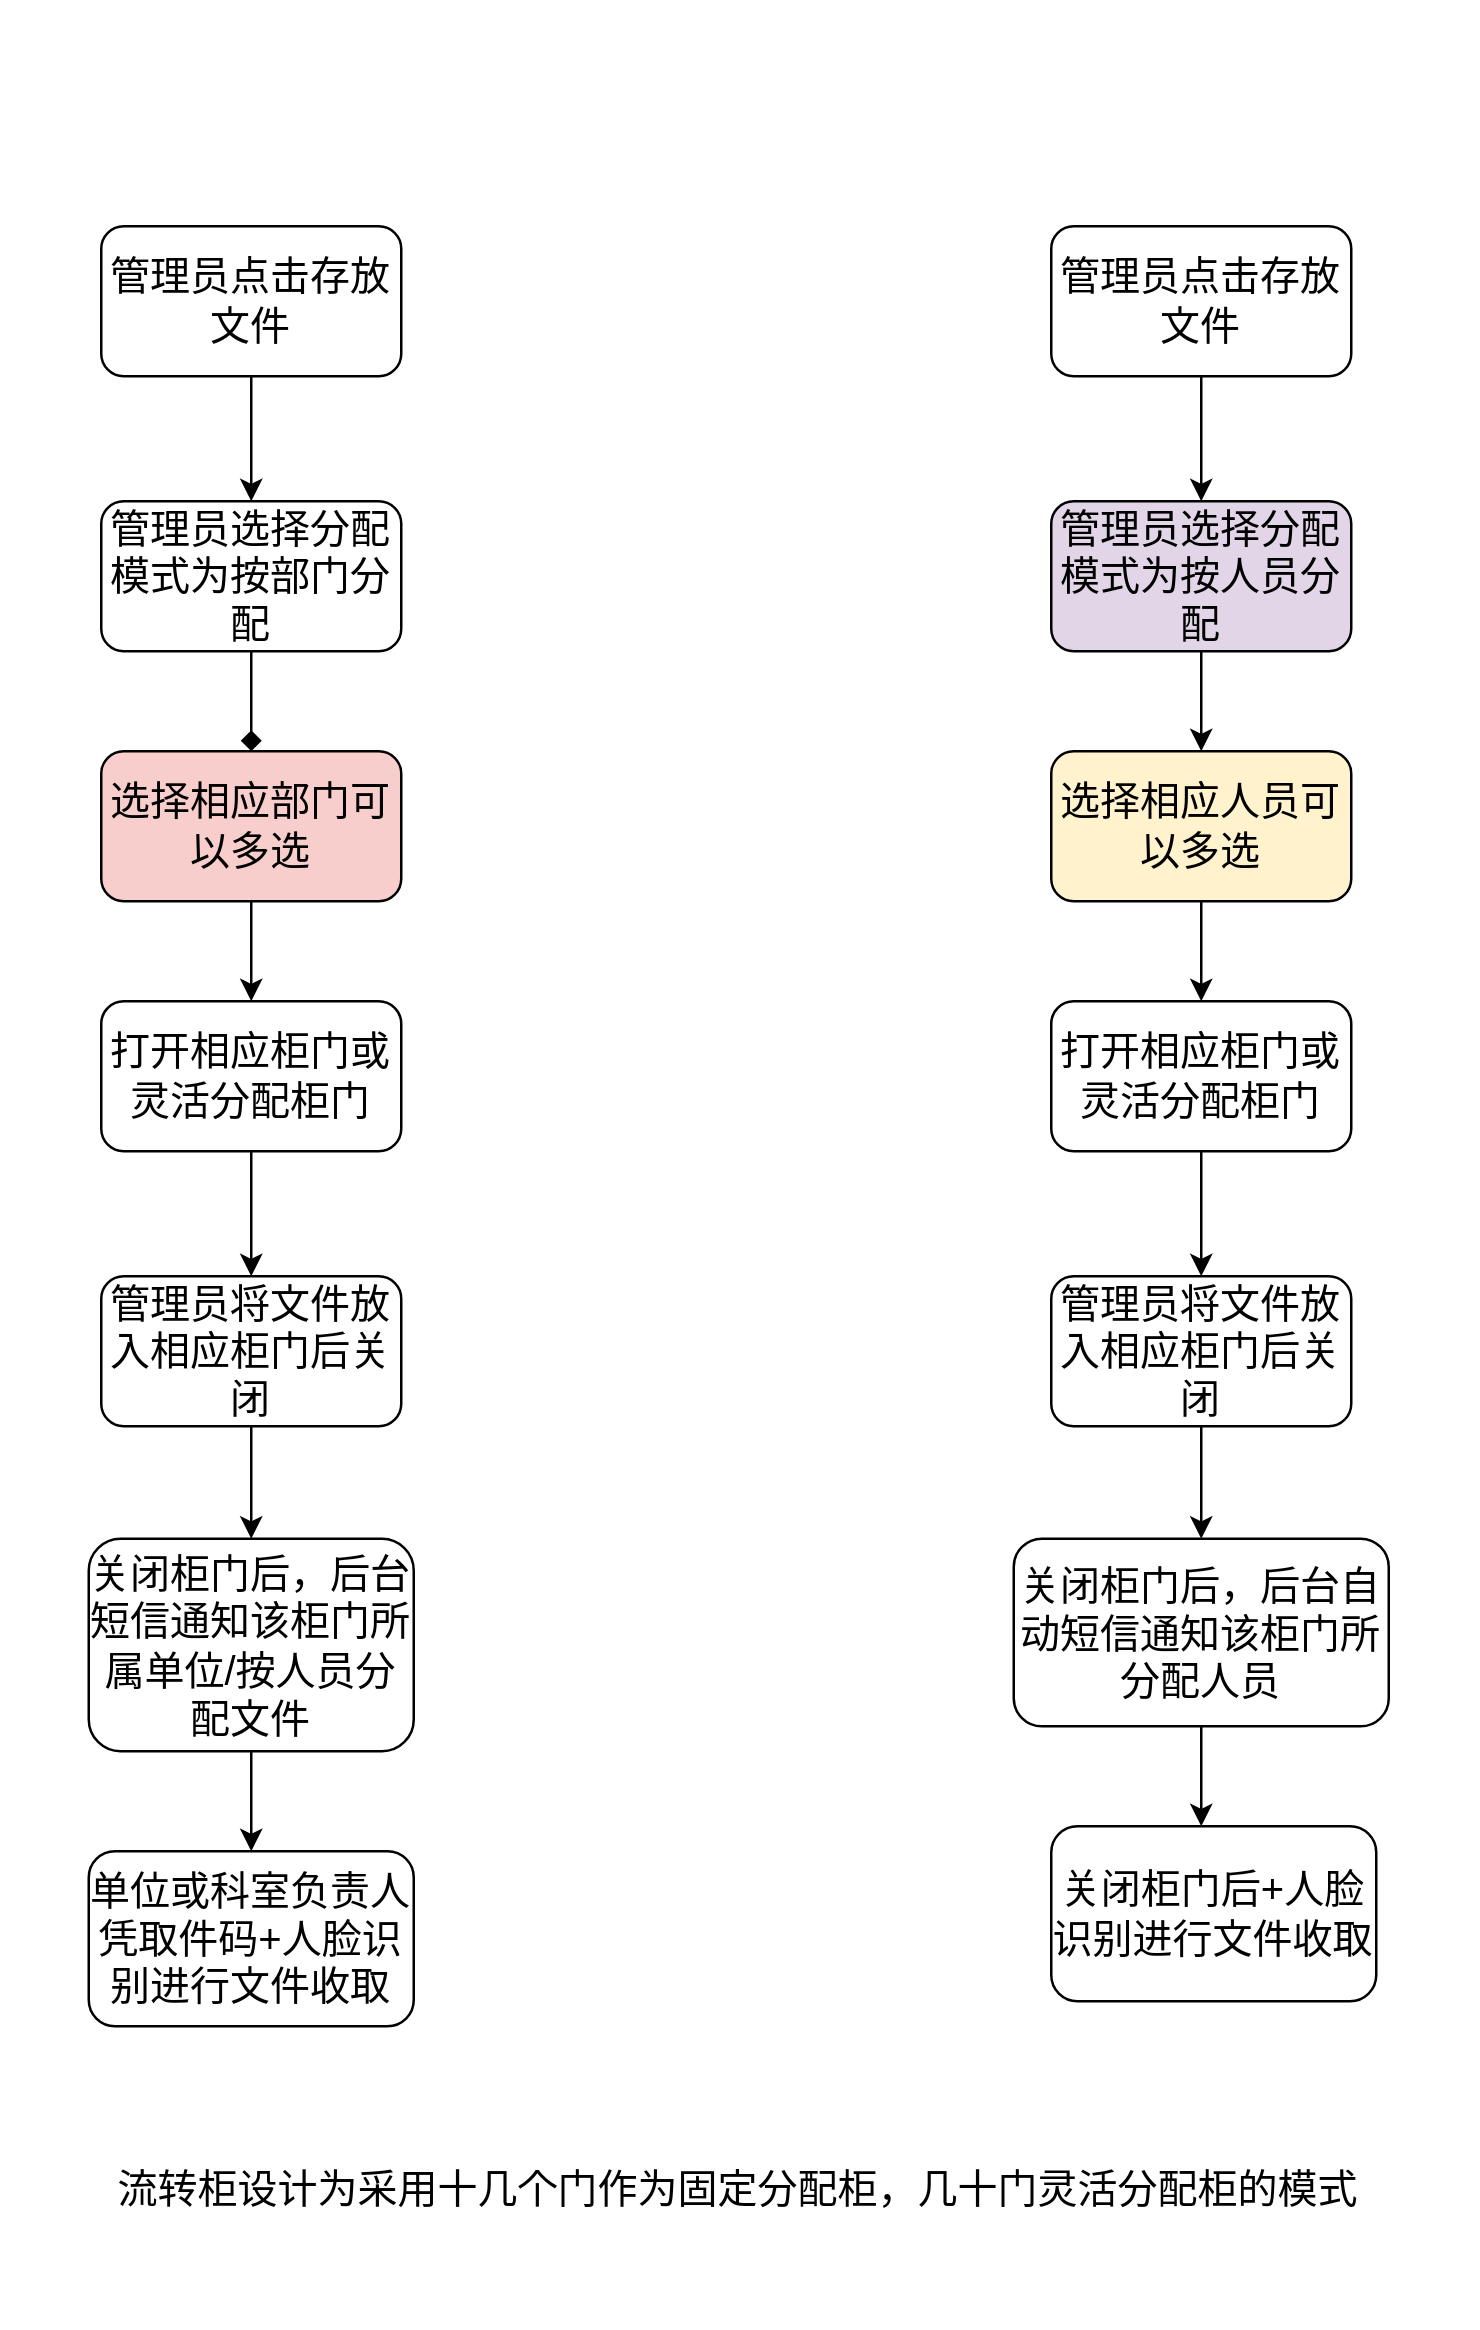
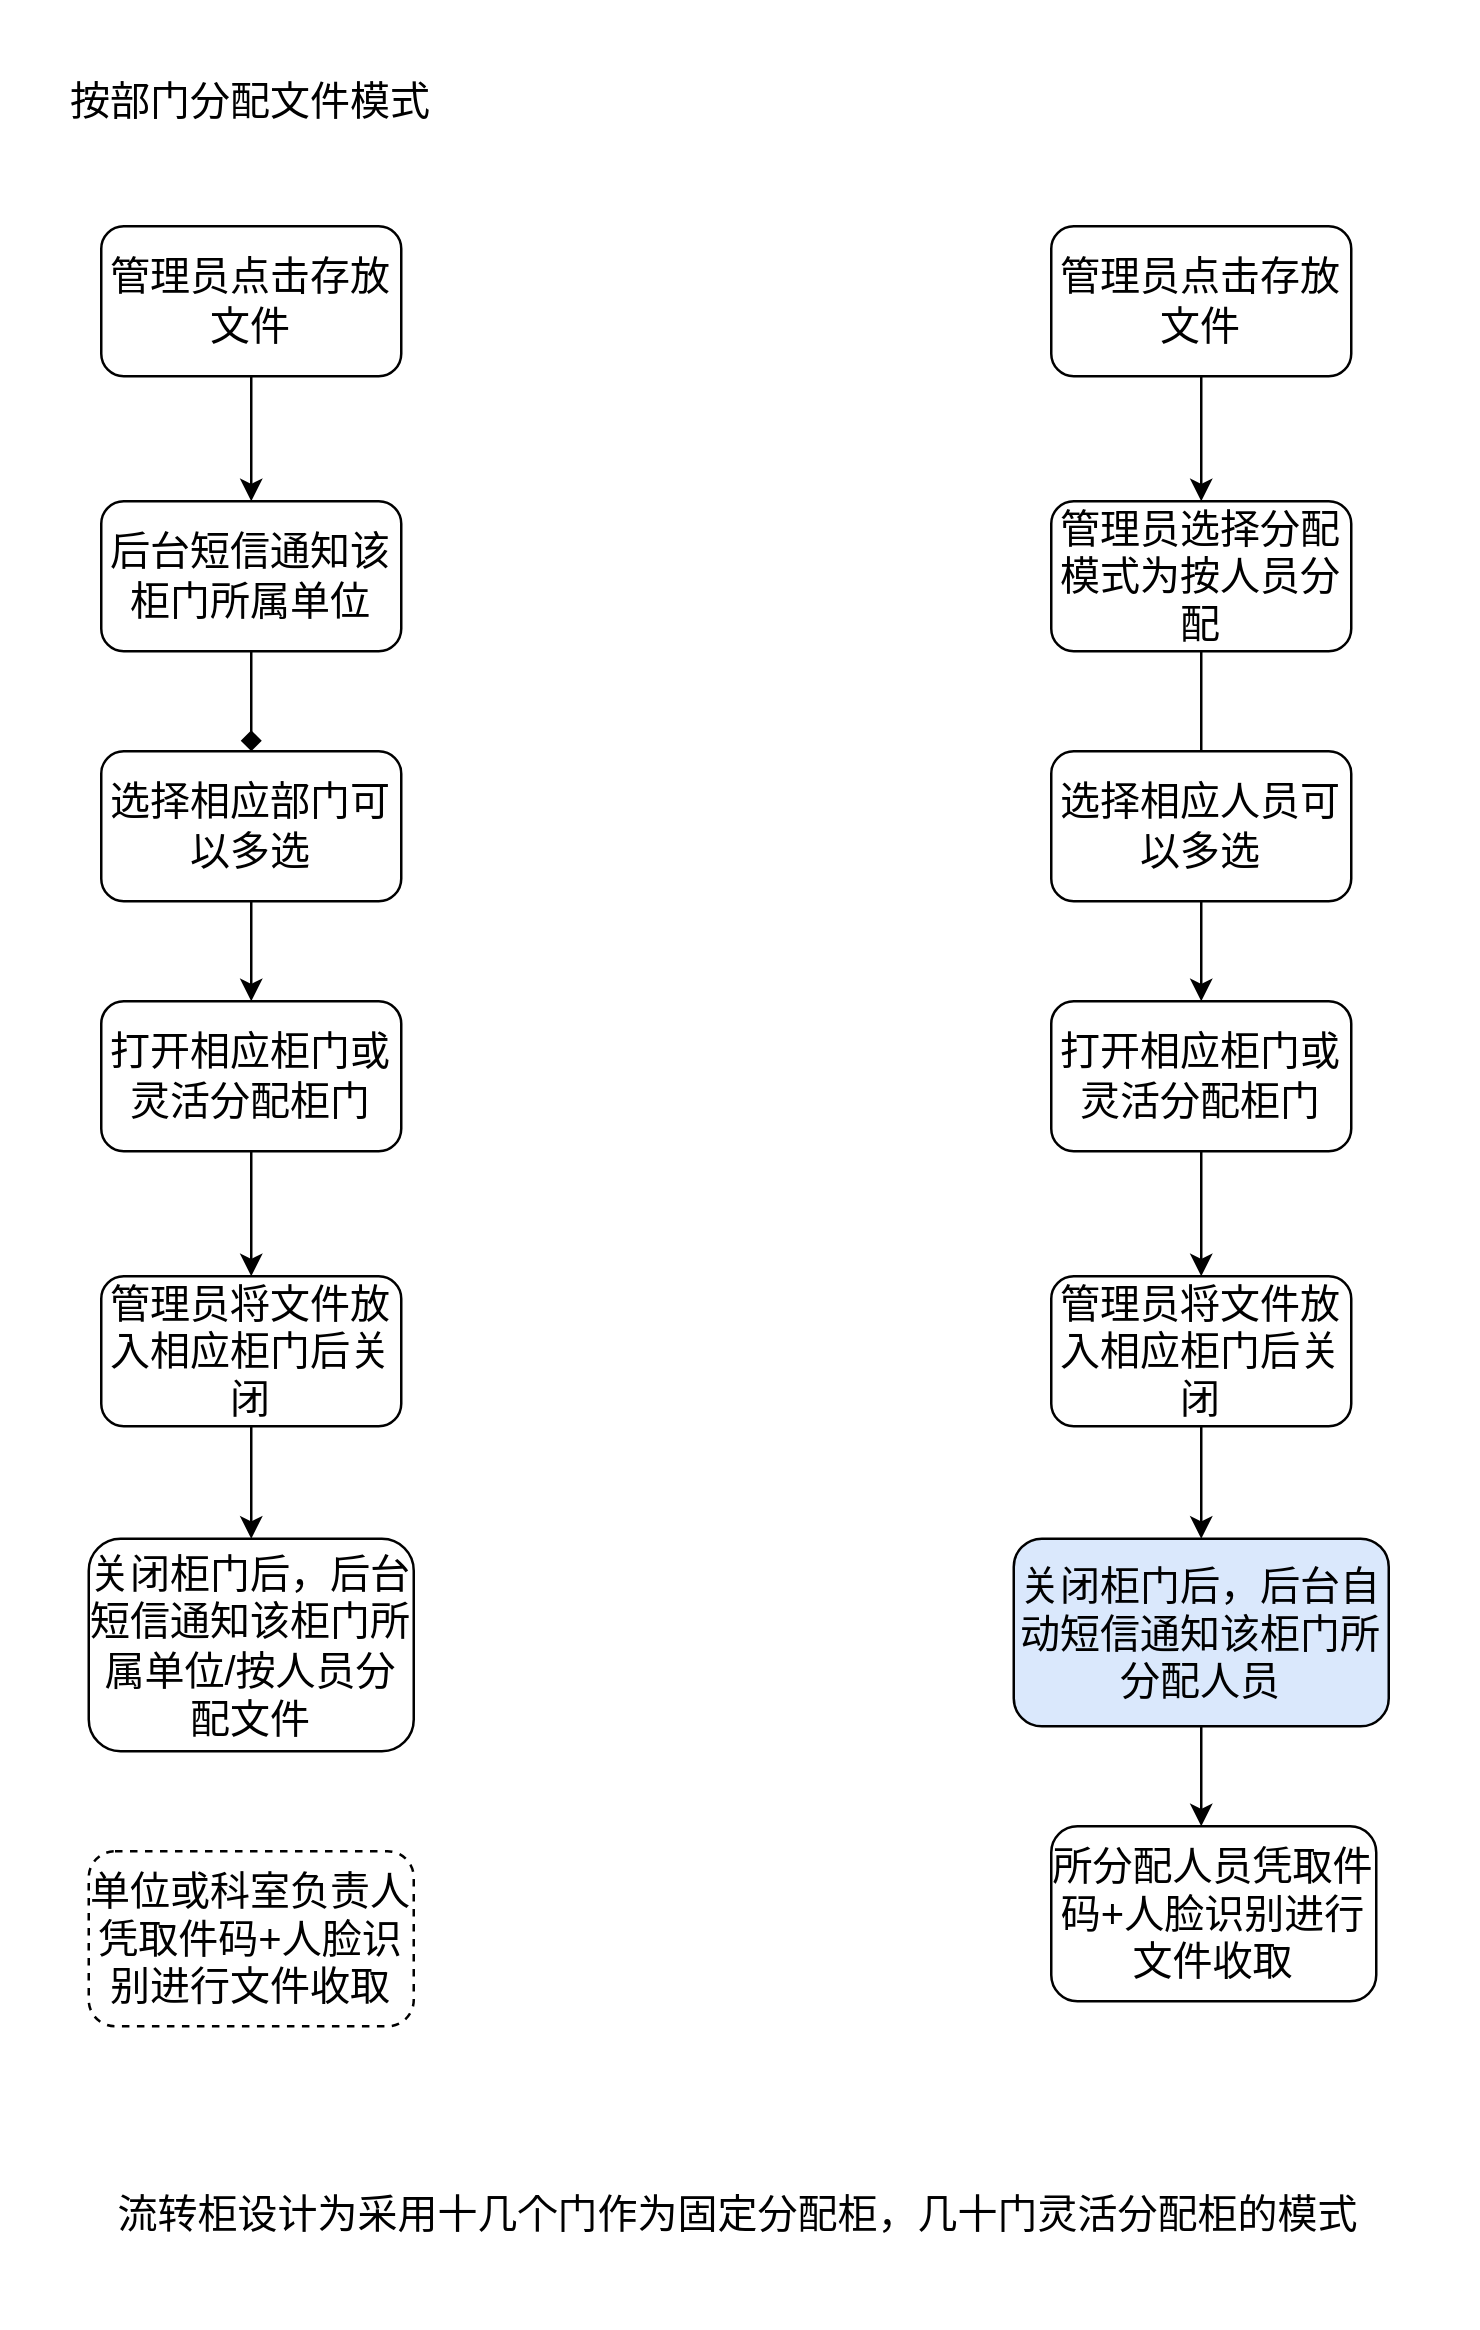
none -> (251, 101)
(251, 576) -> (251, 576)
(1201, 576) -> (1201, 576)
(1201, 733) -> (1201, 740)
(251, 826) -> (251, 826)
(1201, 826) -> (1201, 826)
(1201, 1633) -> (1201, 1633)
(251, 1793) -> none
(1214, 1914) -> (1214, 1914)
(251, 1939) -> (251, 1939)
(739, 2189) -> (739, 2214)
